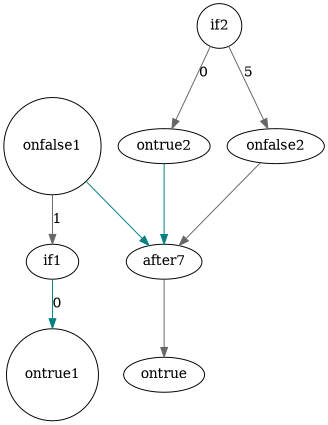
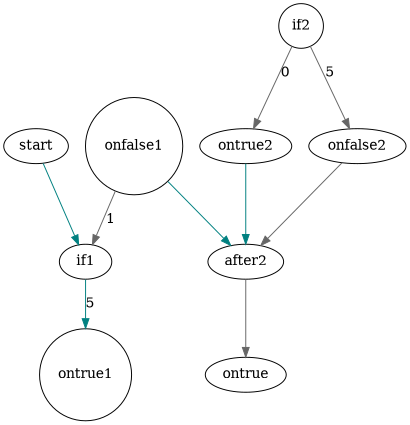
none -> (36, 146)
(164, 262) -> (246, 262)
(57, 304) -> (90, 304)
